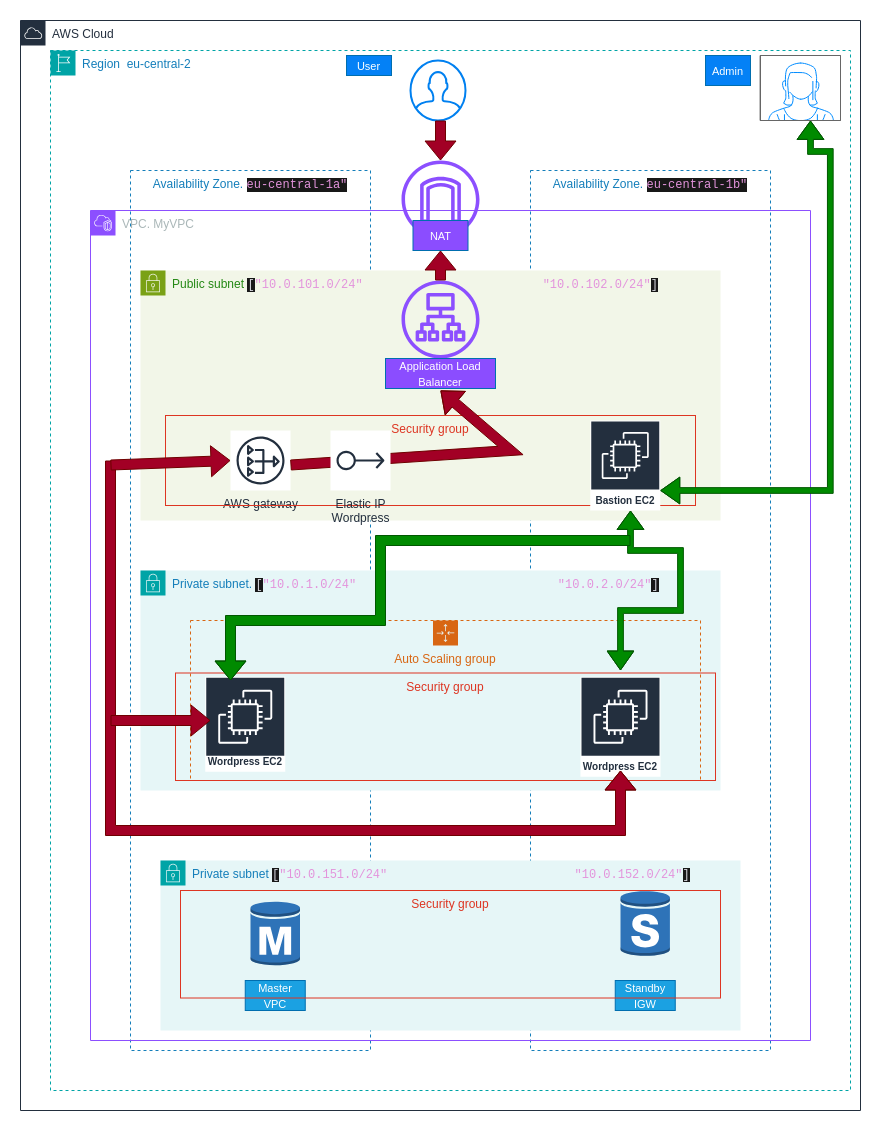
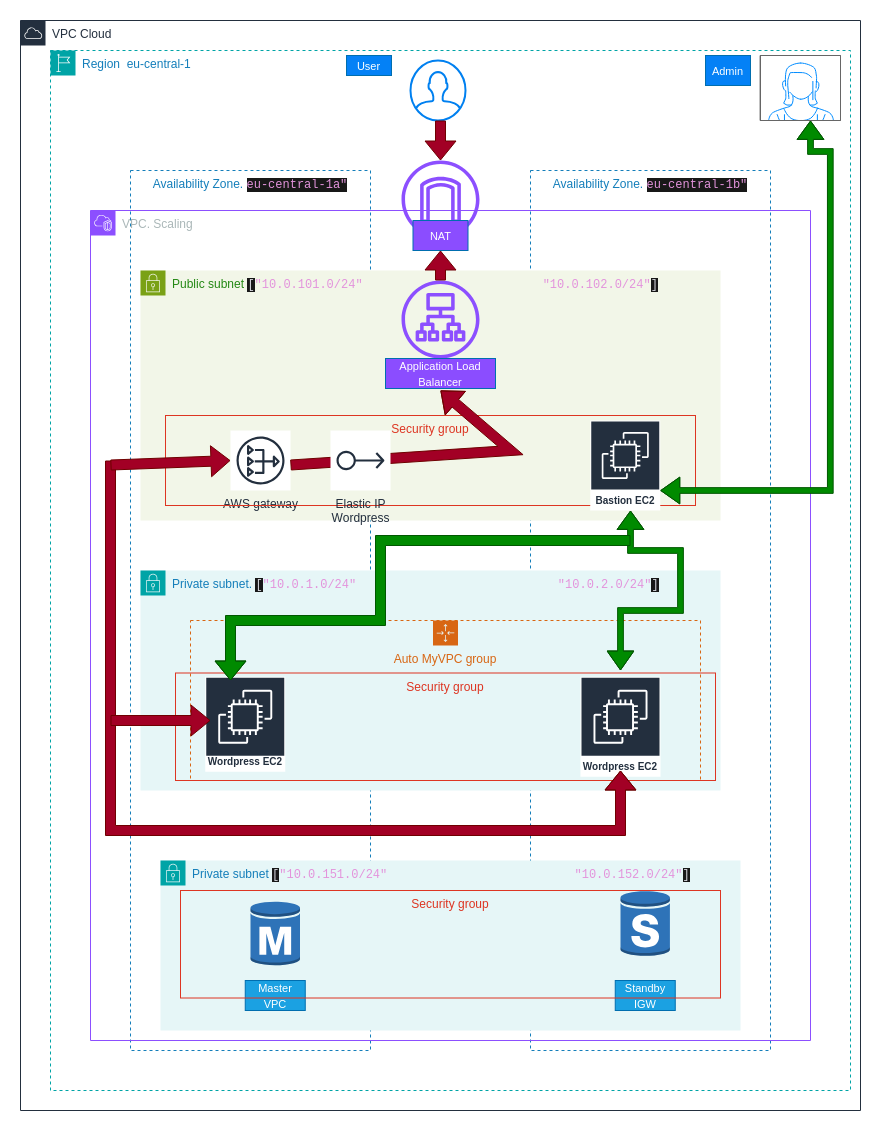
(80, 35) -> (80, 35)
(145, 65) -> (145, 65)
(153, 225) -> (157, 225)
(446, 660) -> (446, 660)
